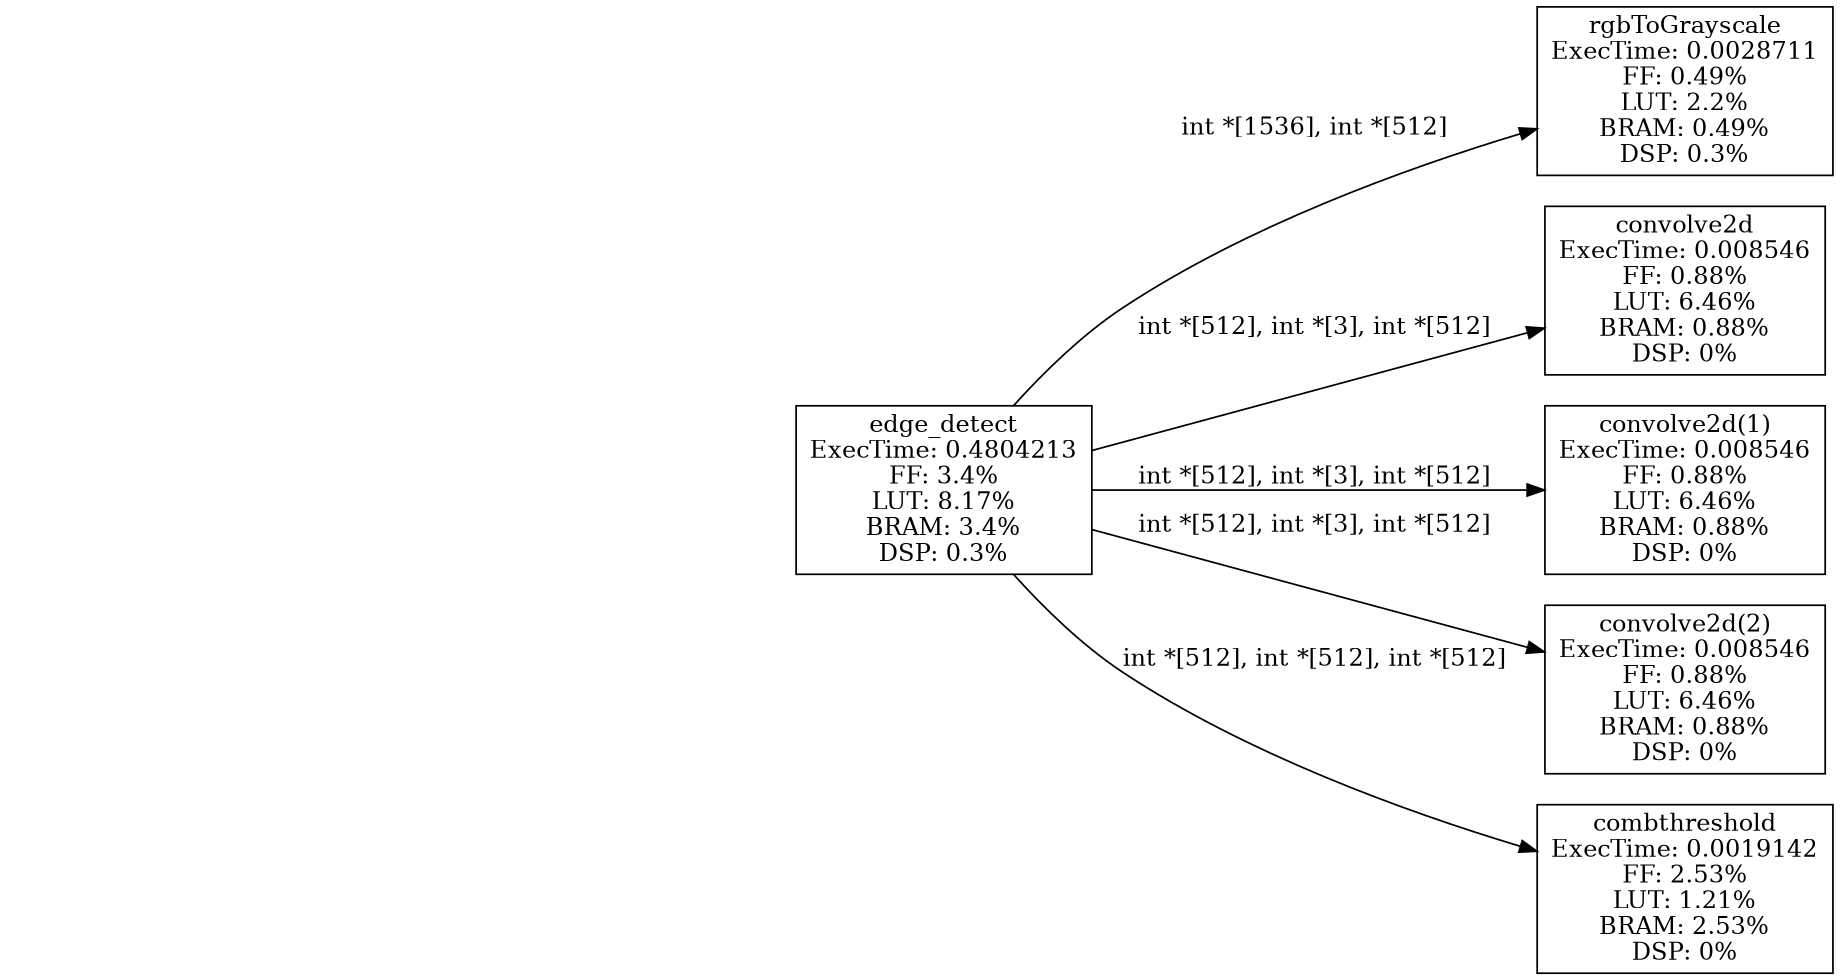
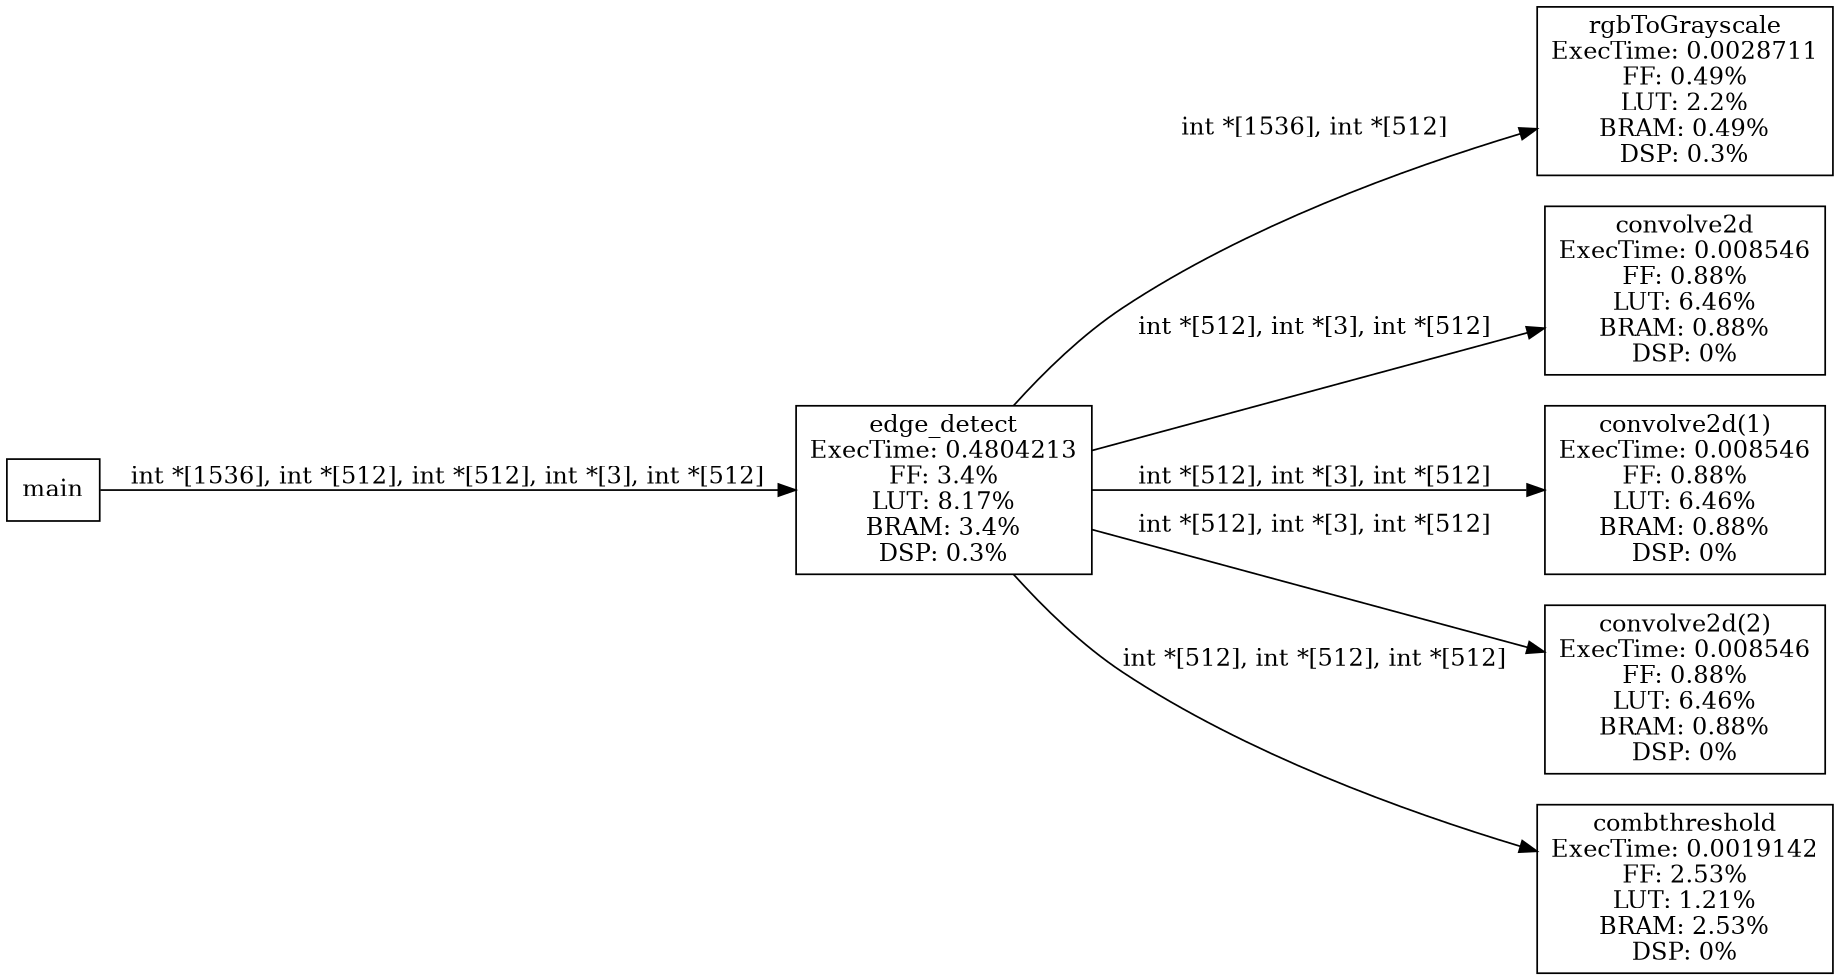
none -> (53, 490)
